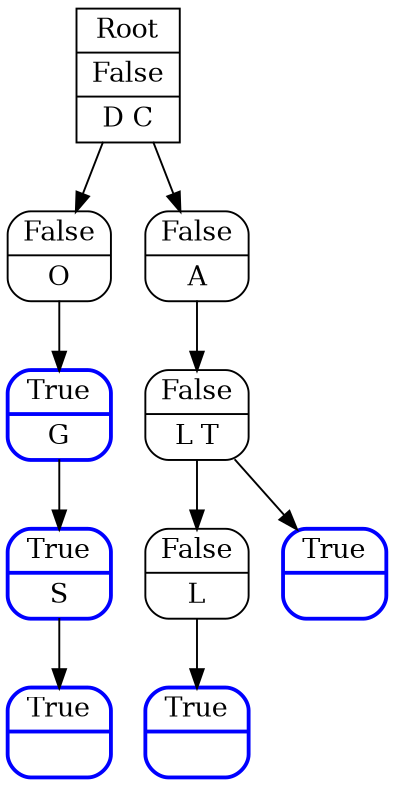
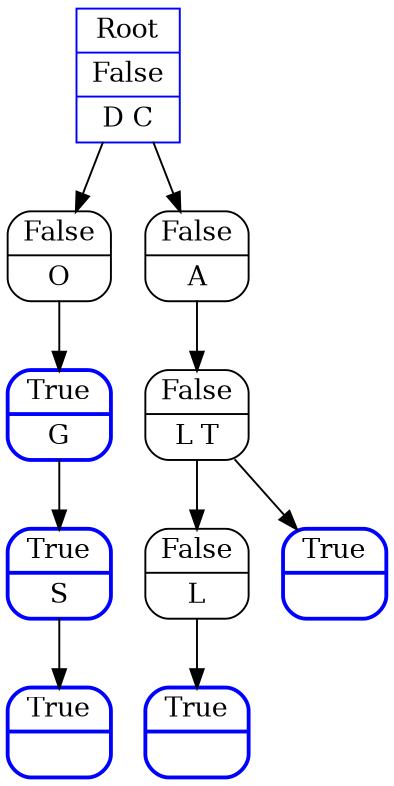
(128, 76) -> (128, 76)
